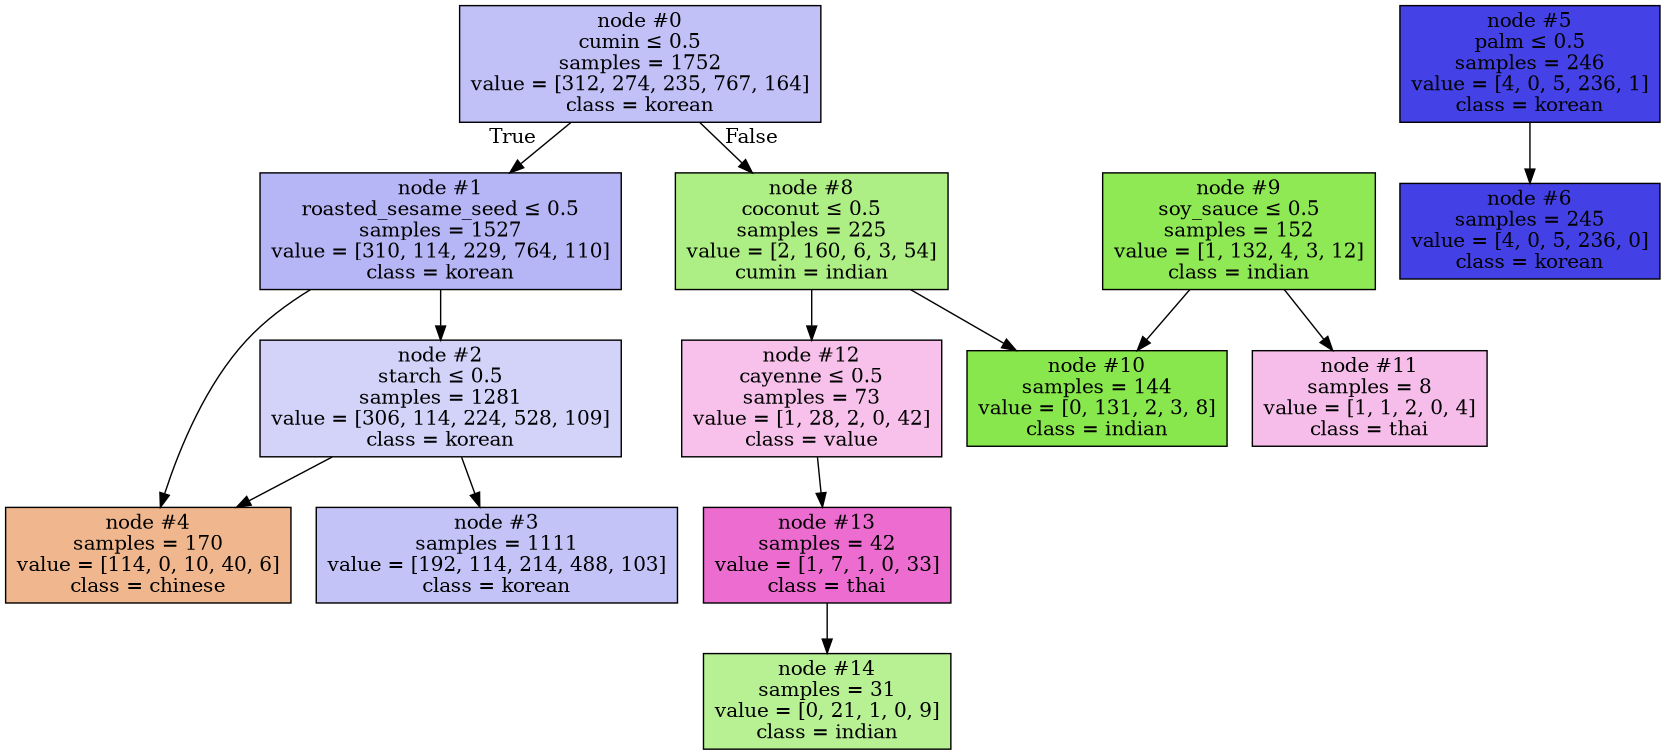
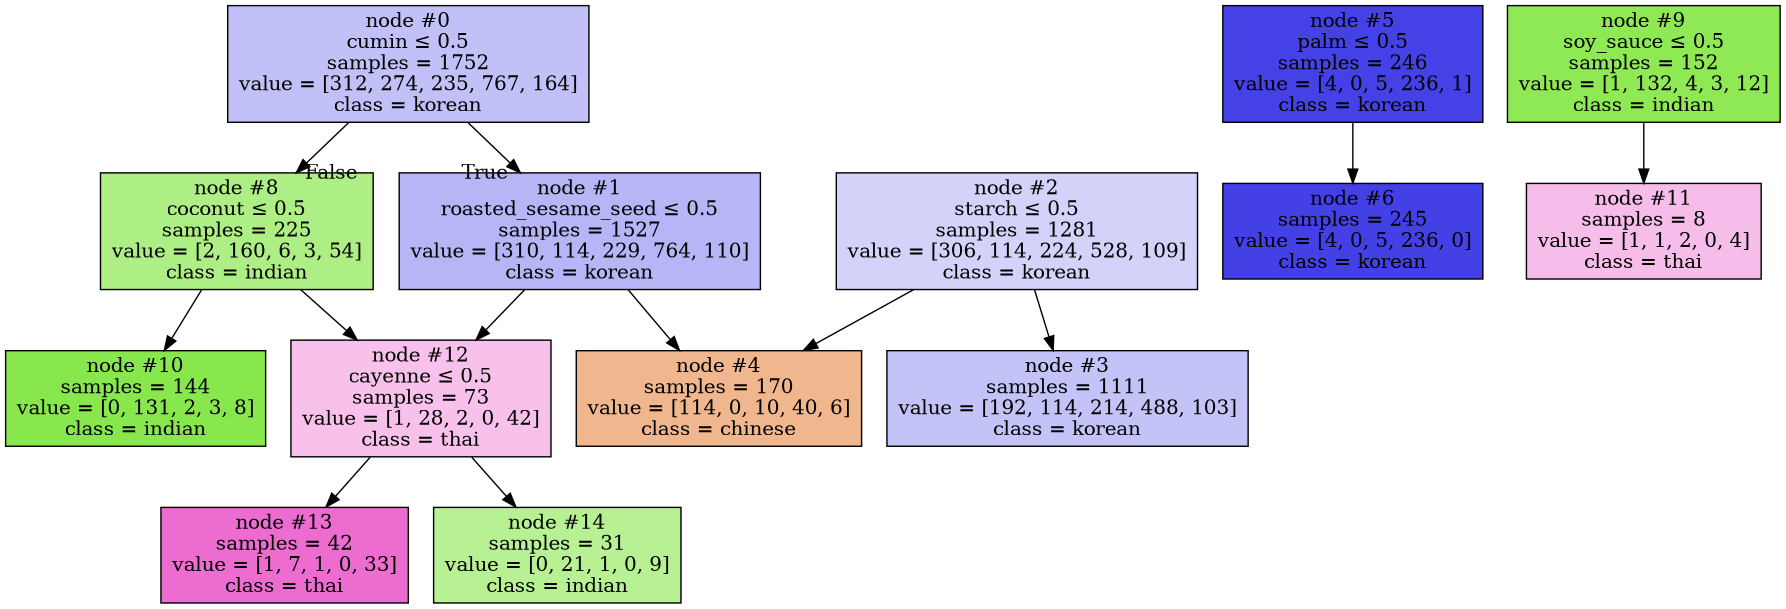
(812, 273) -> (237, 273)
(441, 308) -> (505, 310)
(1168, 315) -> none
(812, 440) -> (421, 440)
(827, 621) -> (489, 477)
